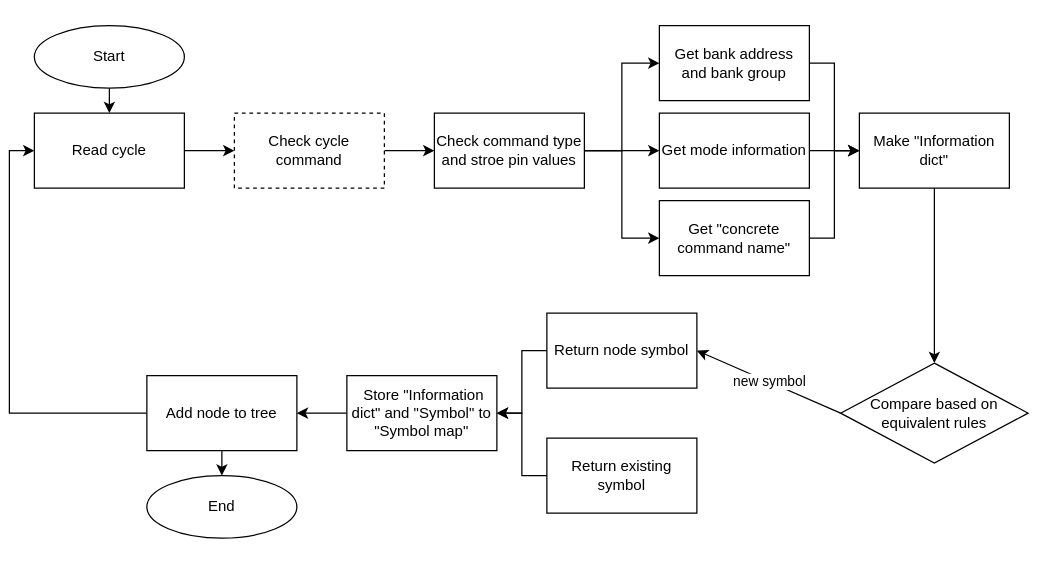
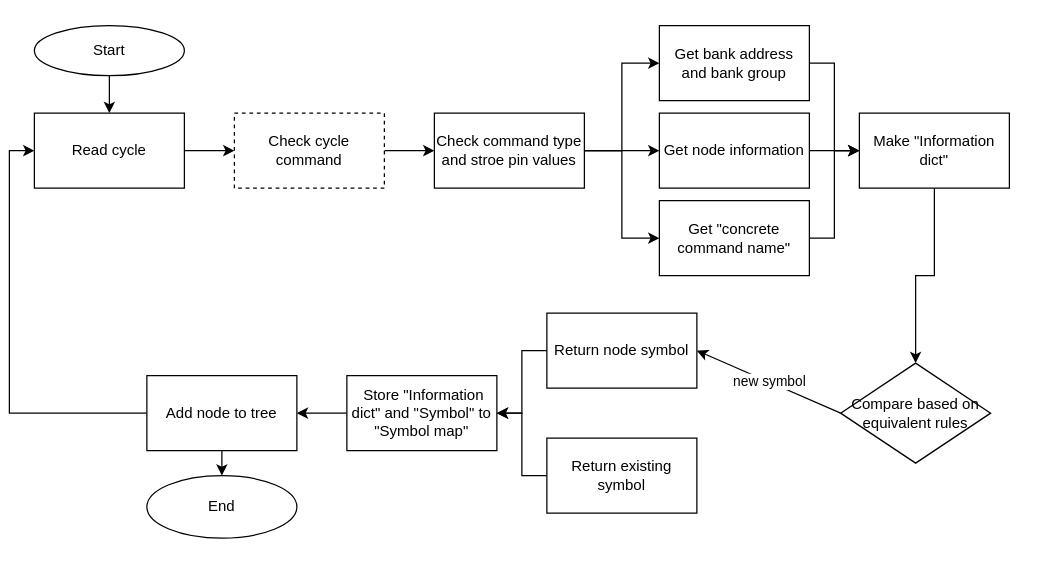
(109, 57) -> (109, 51)
(734, 151) -> (734, 151)
(934, 413) -> (916, 413)
